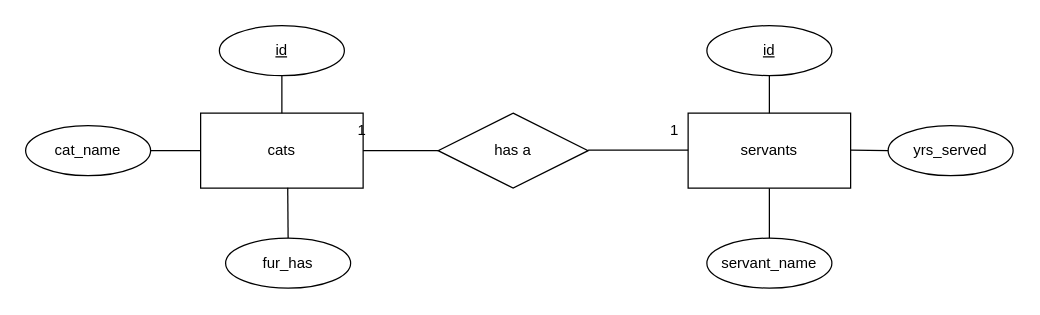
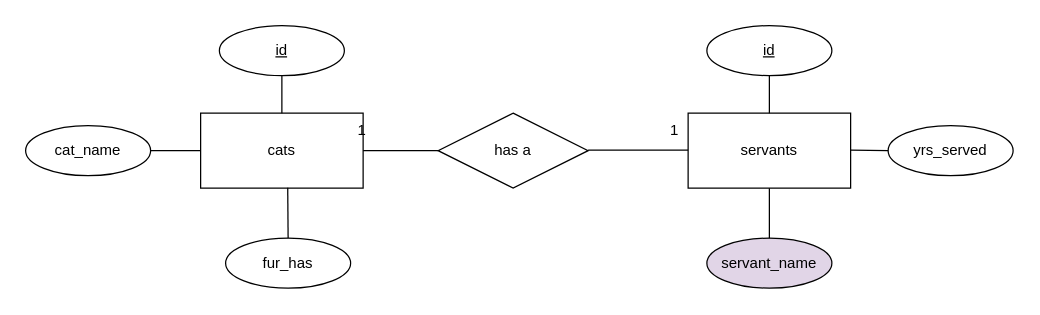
(769, 263) -> (769, 263)
